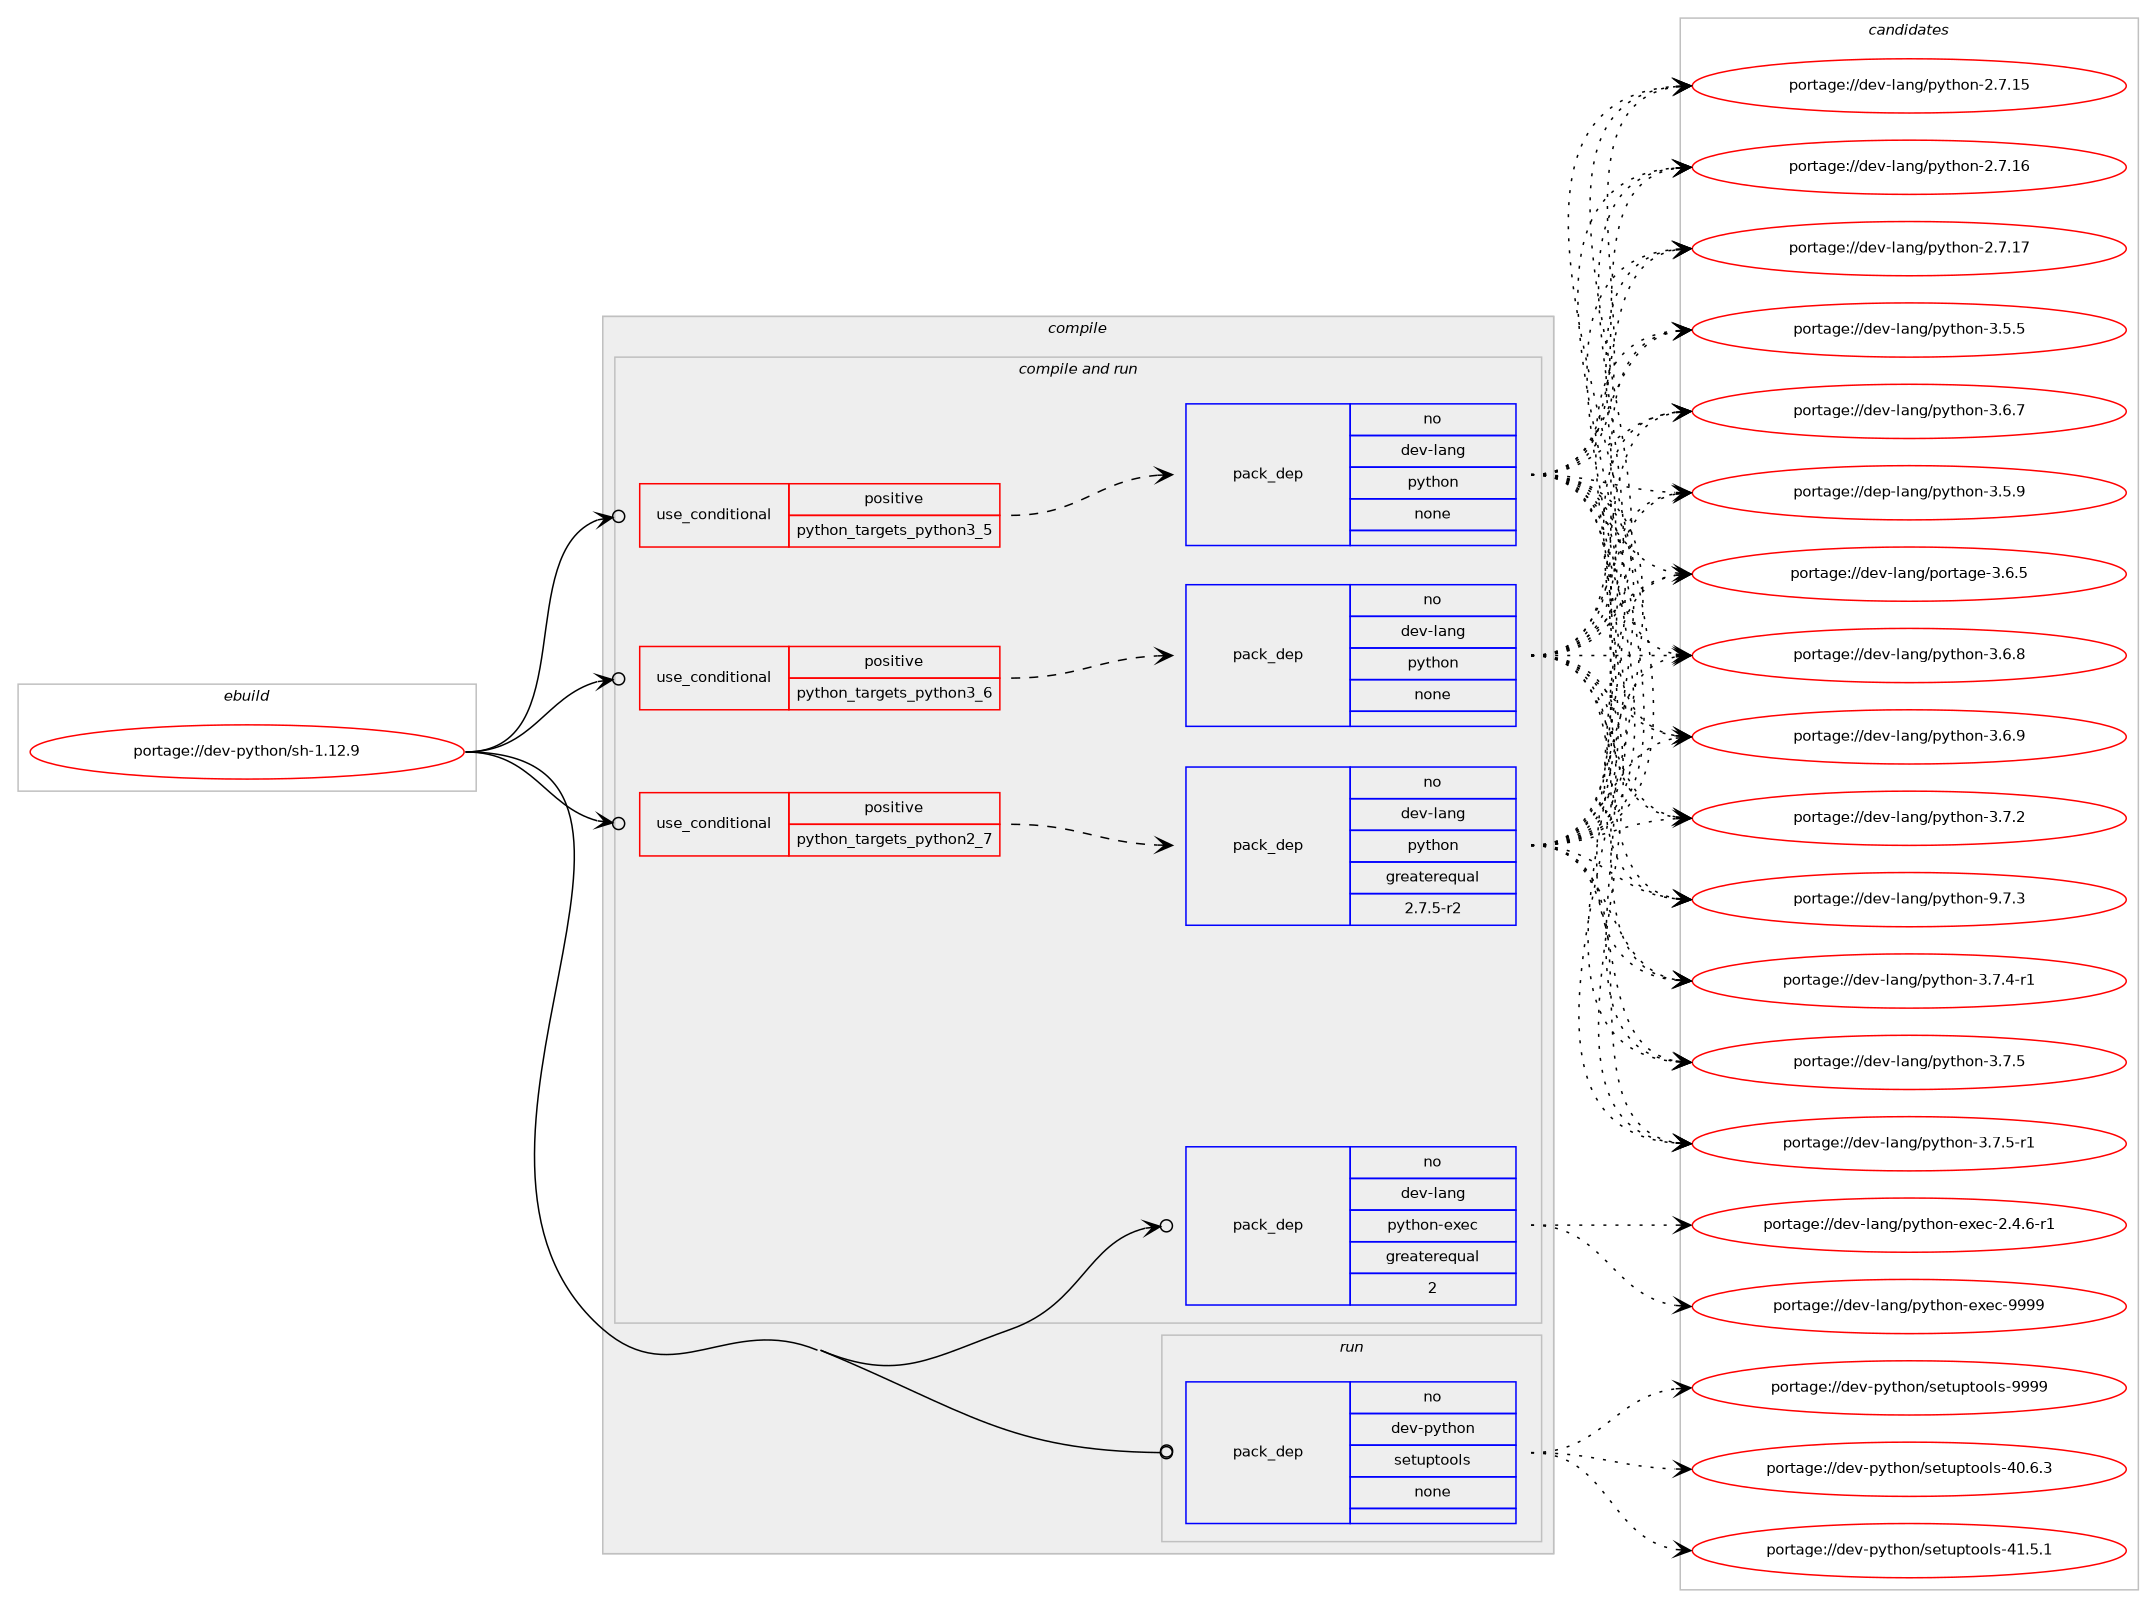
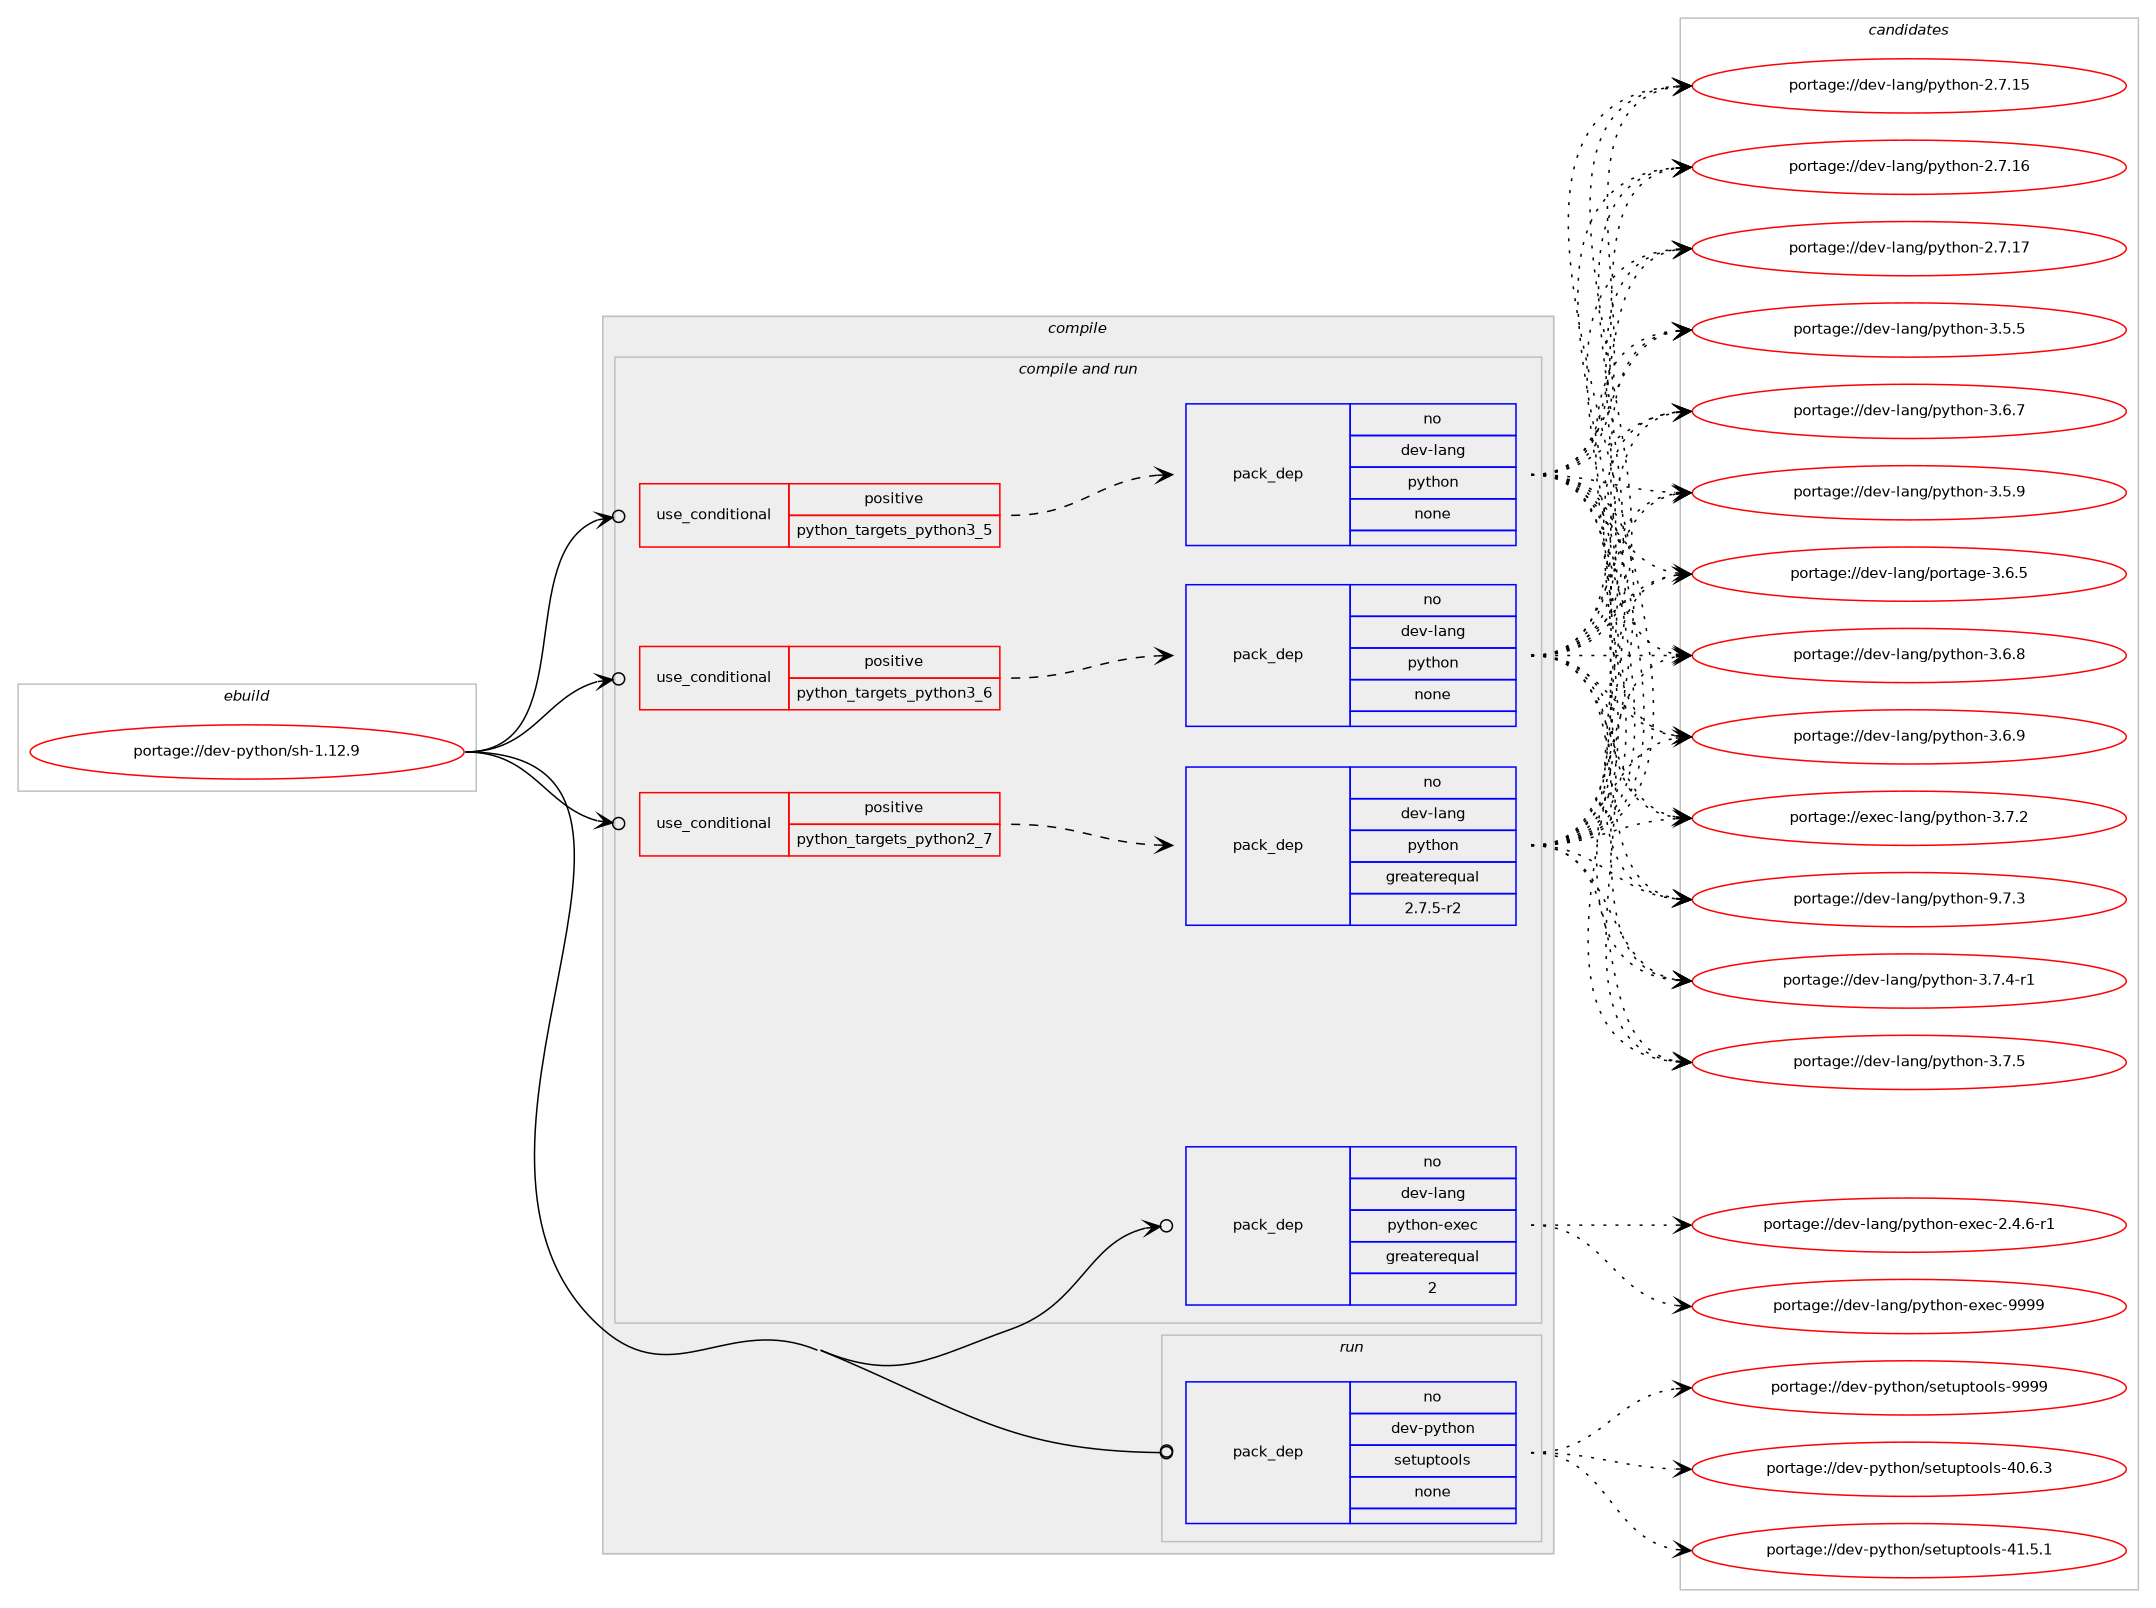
(1909, 493) -> (1909, 493)
(1909, 818) -> (1909, 818)
(1909, 1144) -> none
